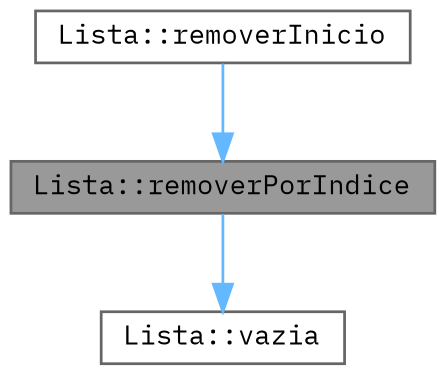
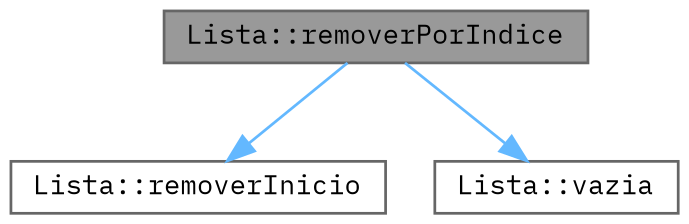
(223, 99) -> (298, 103)
